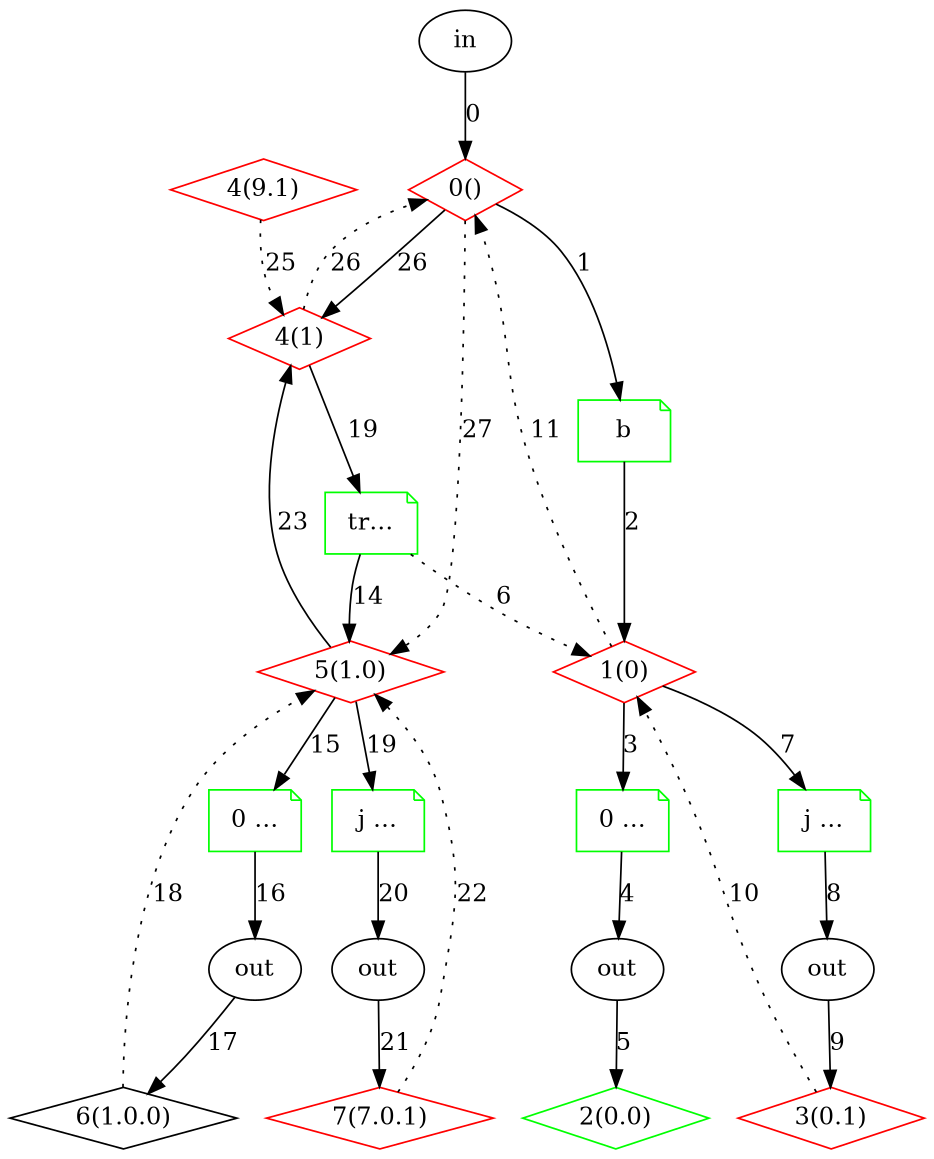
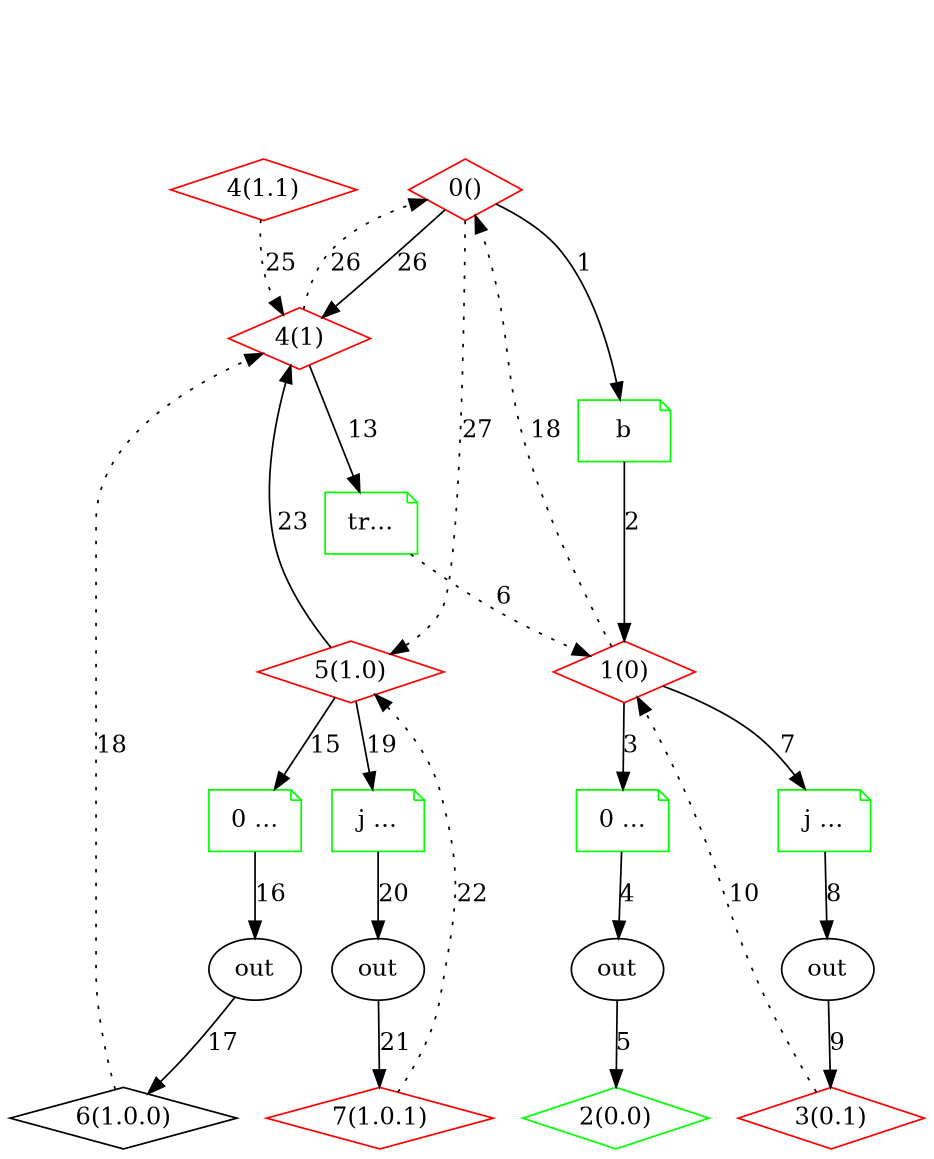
(465, 41) -> none
(264, 190) -> (264, 190)
(364, 431) -> (364, 431)
(547, 431) -> (547, 431)
(352, 589) -> none
(157, 866) -> (96, 690)
(380, 1118) -> (380, 1118)
